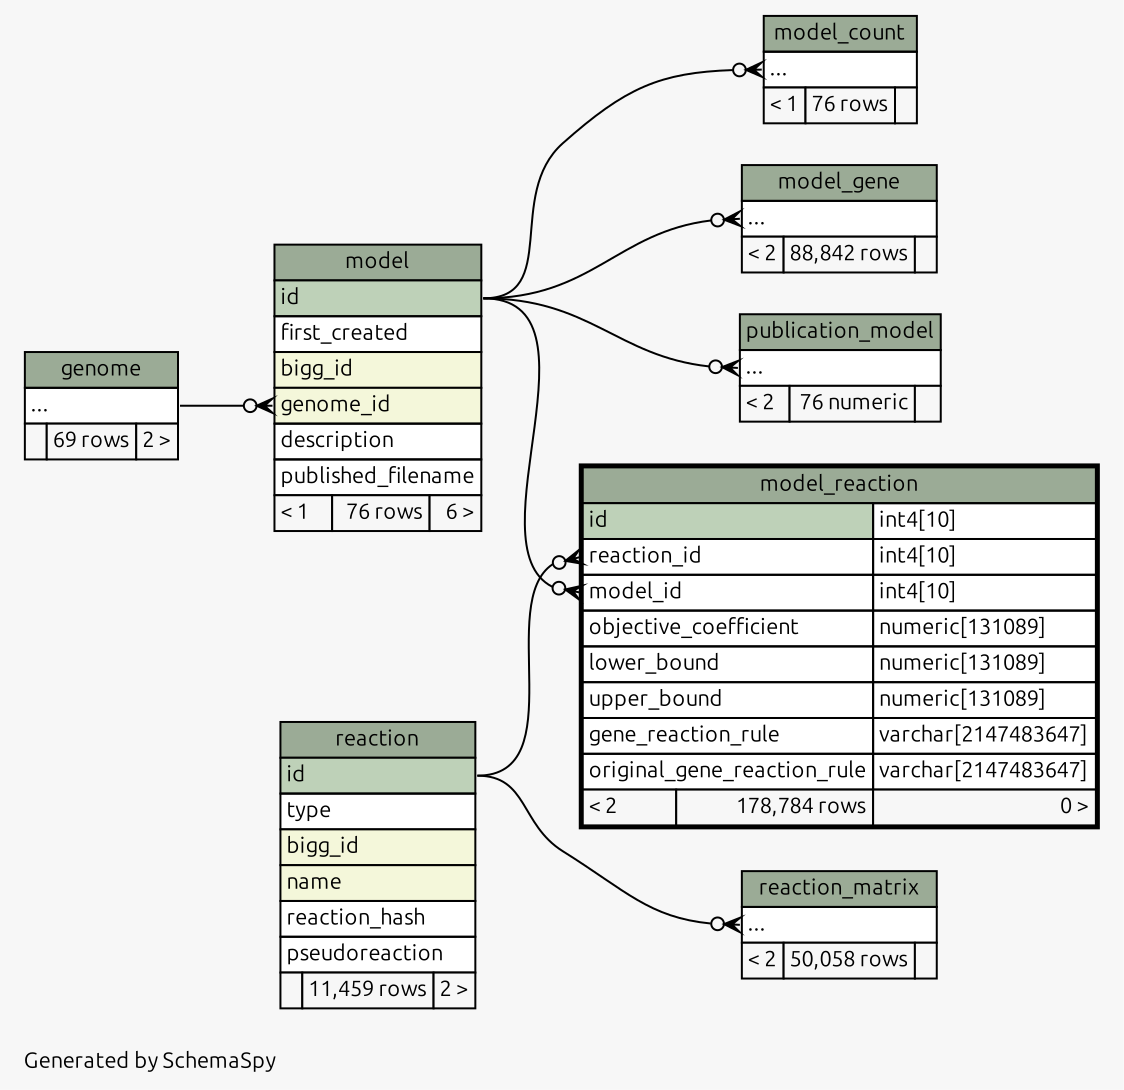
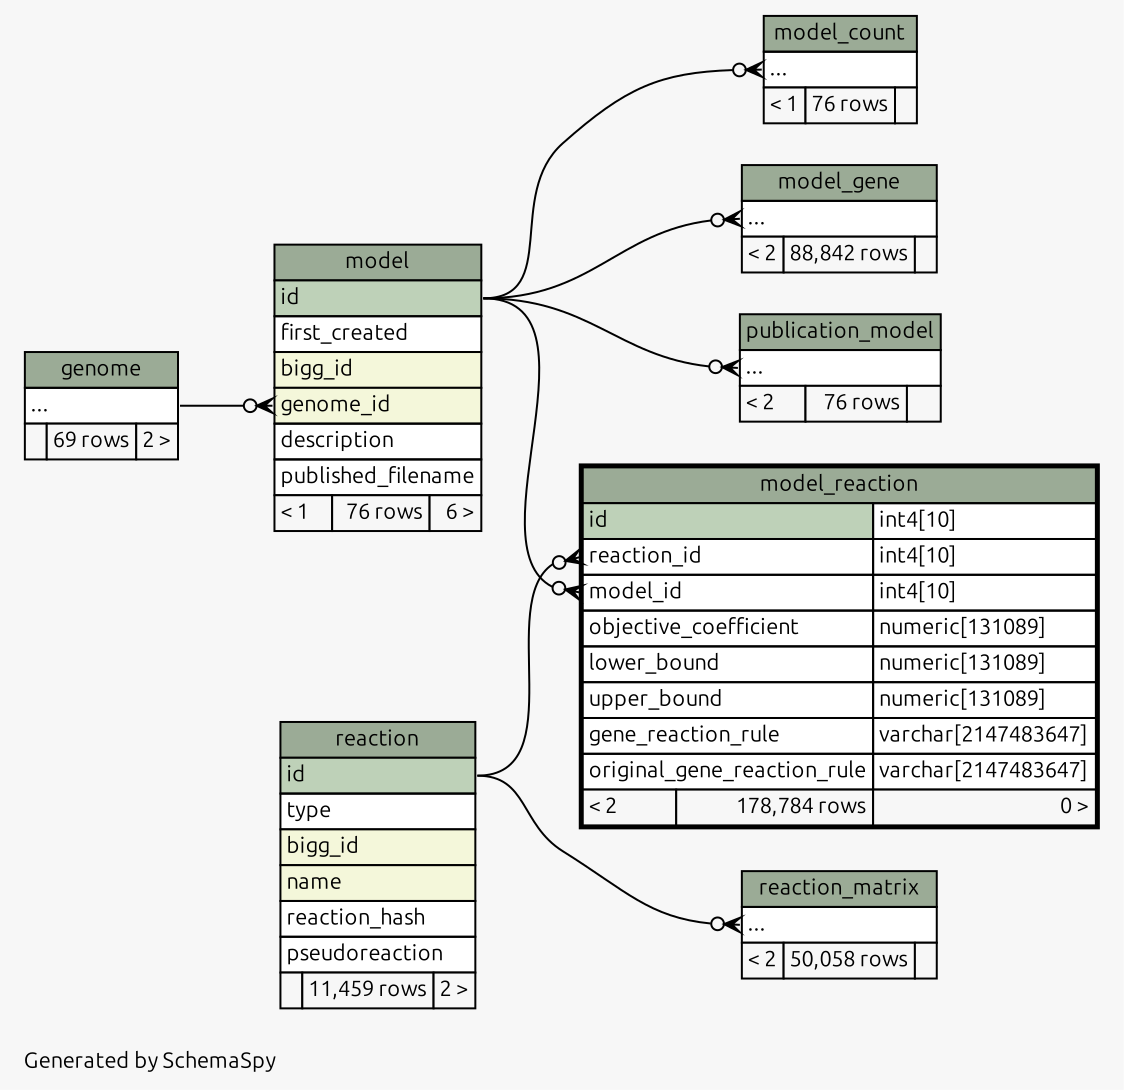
(854, 403) -> (862, 403)
